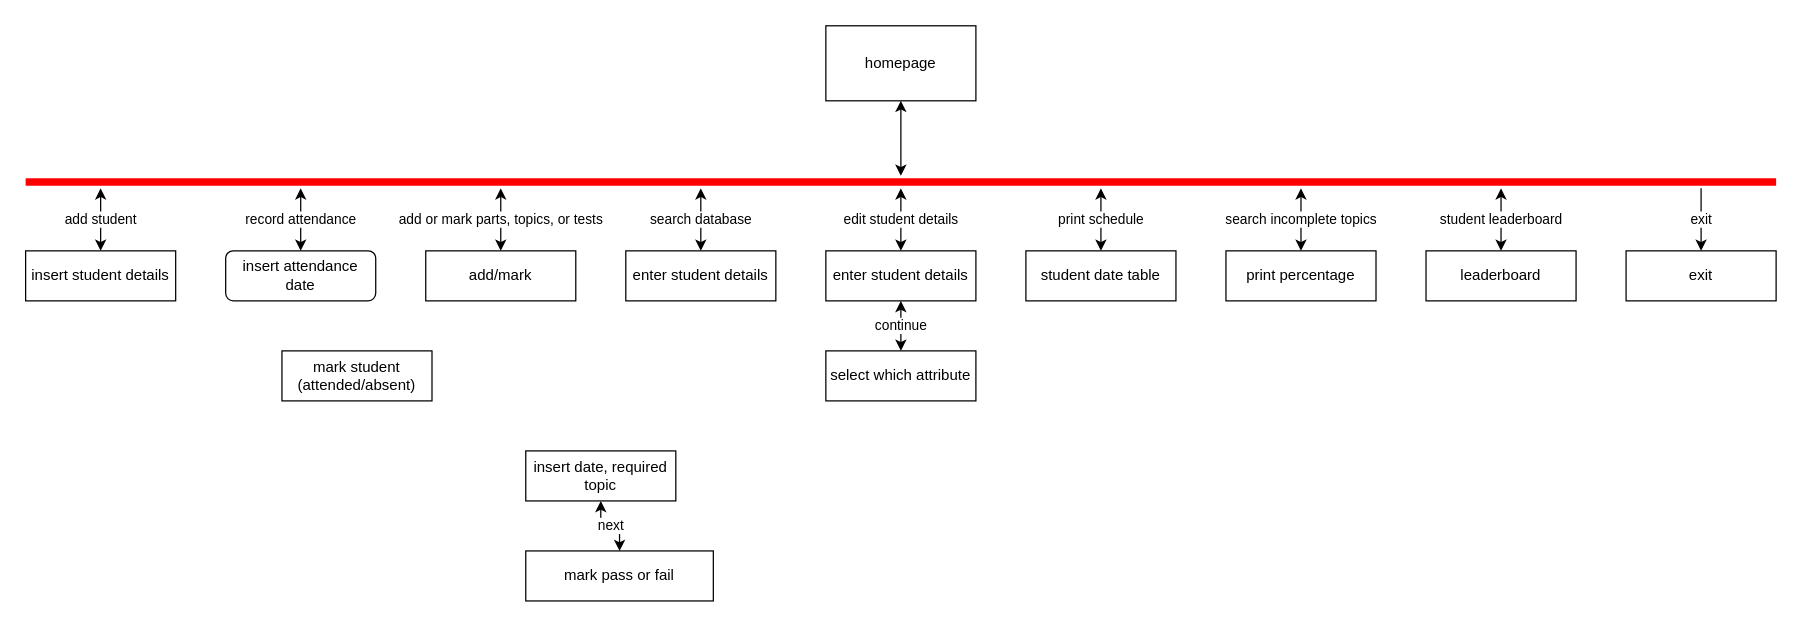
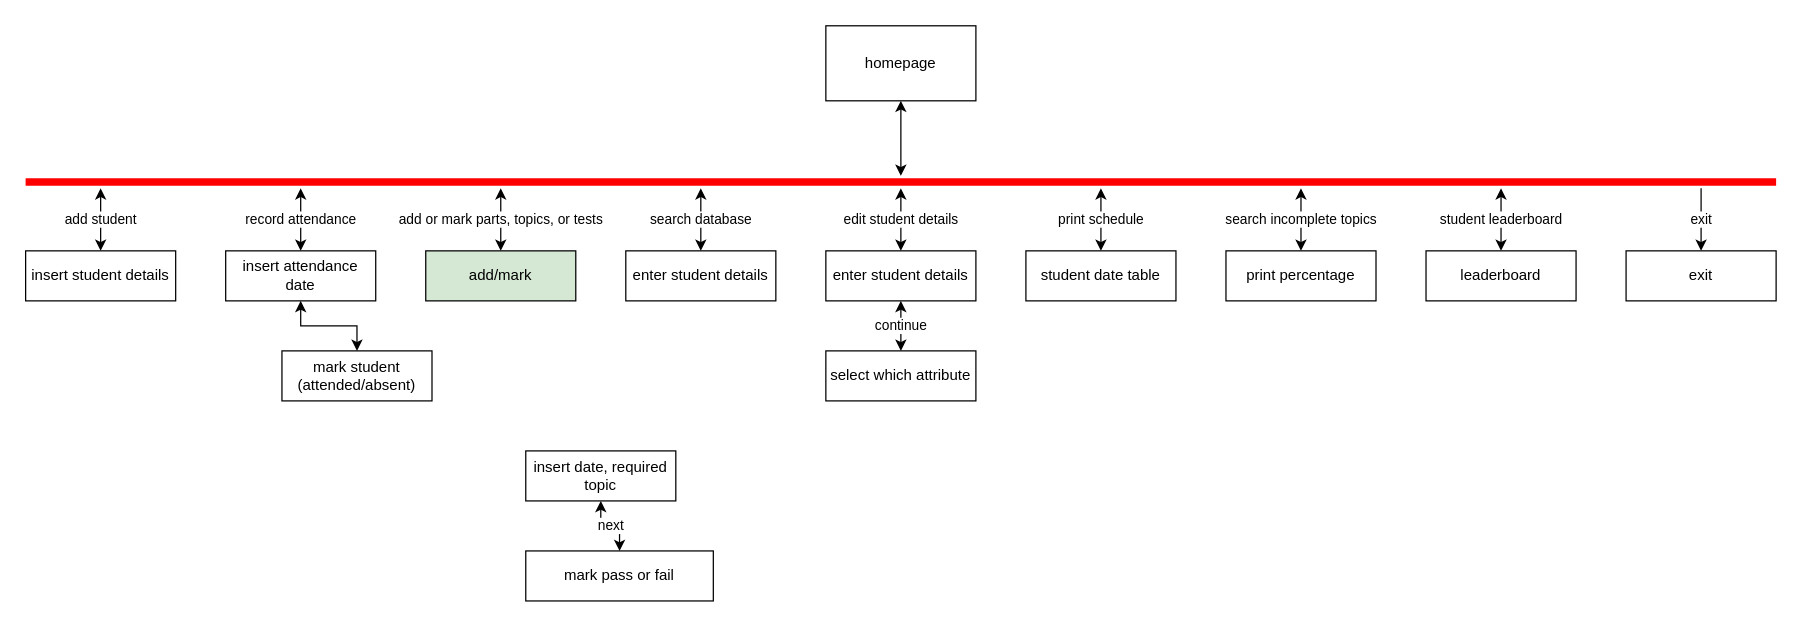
(301, 276) -> (301, 276)
(501, 276) -> (501, 276)
none -> (329, 326)
